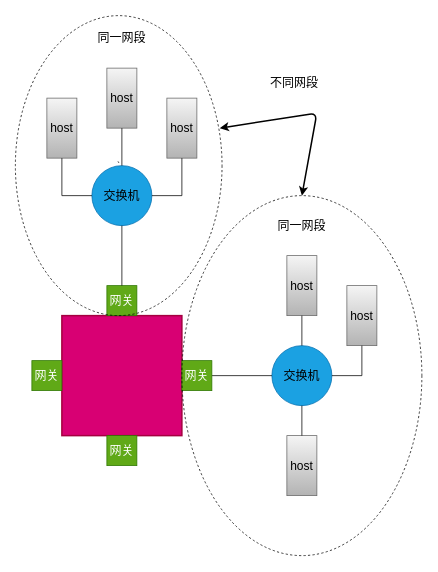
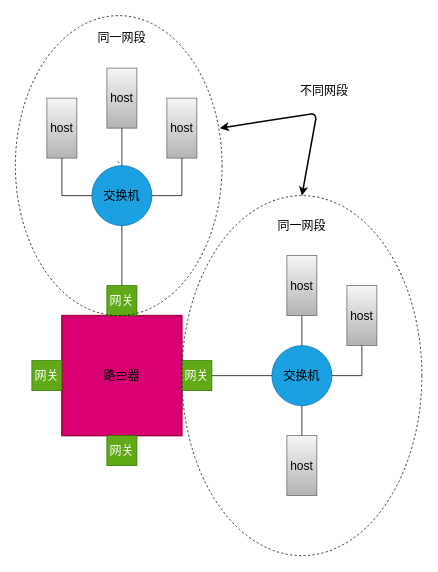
(294, 83) -> (324, 90)
none -> (122, 375)
